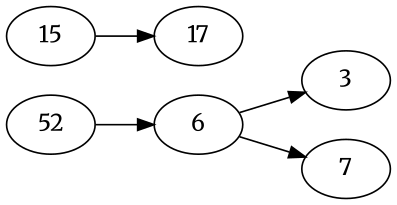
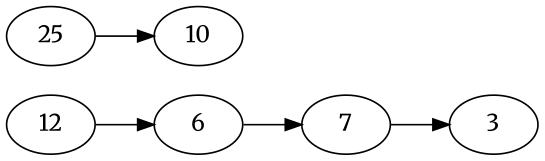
(51, 36) -> (51, 36)
(198, 36) -> (198, 36)
(265, 105) -> (412, 125)
(51, 125) -> (51, 125)
